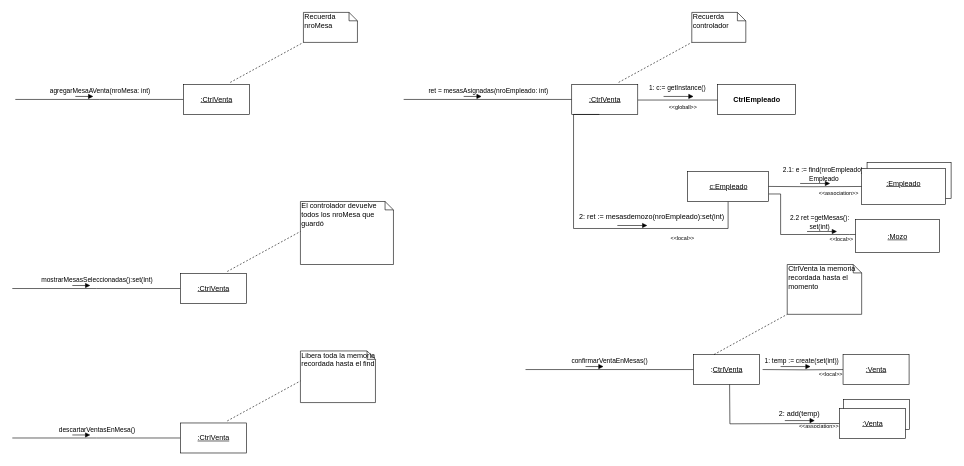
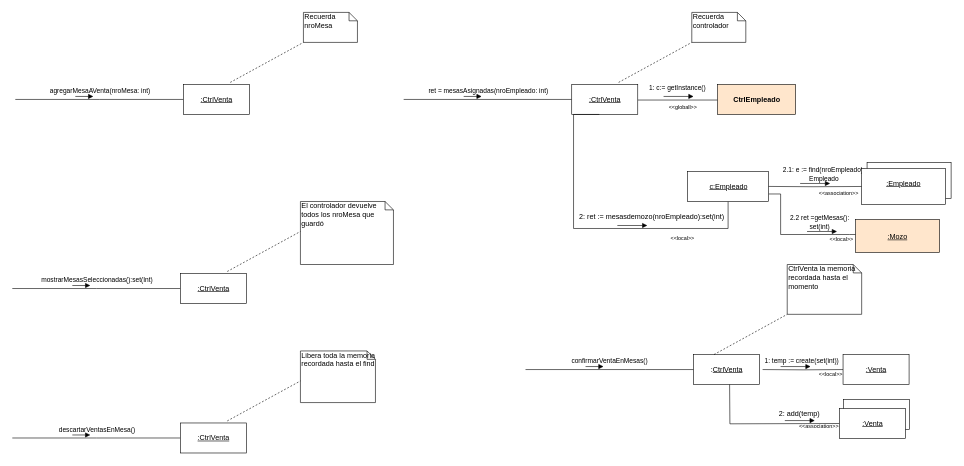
(756, 99) -> (756, 99)
(897, 236) -> (897, 236)
